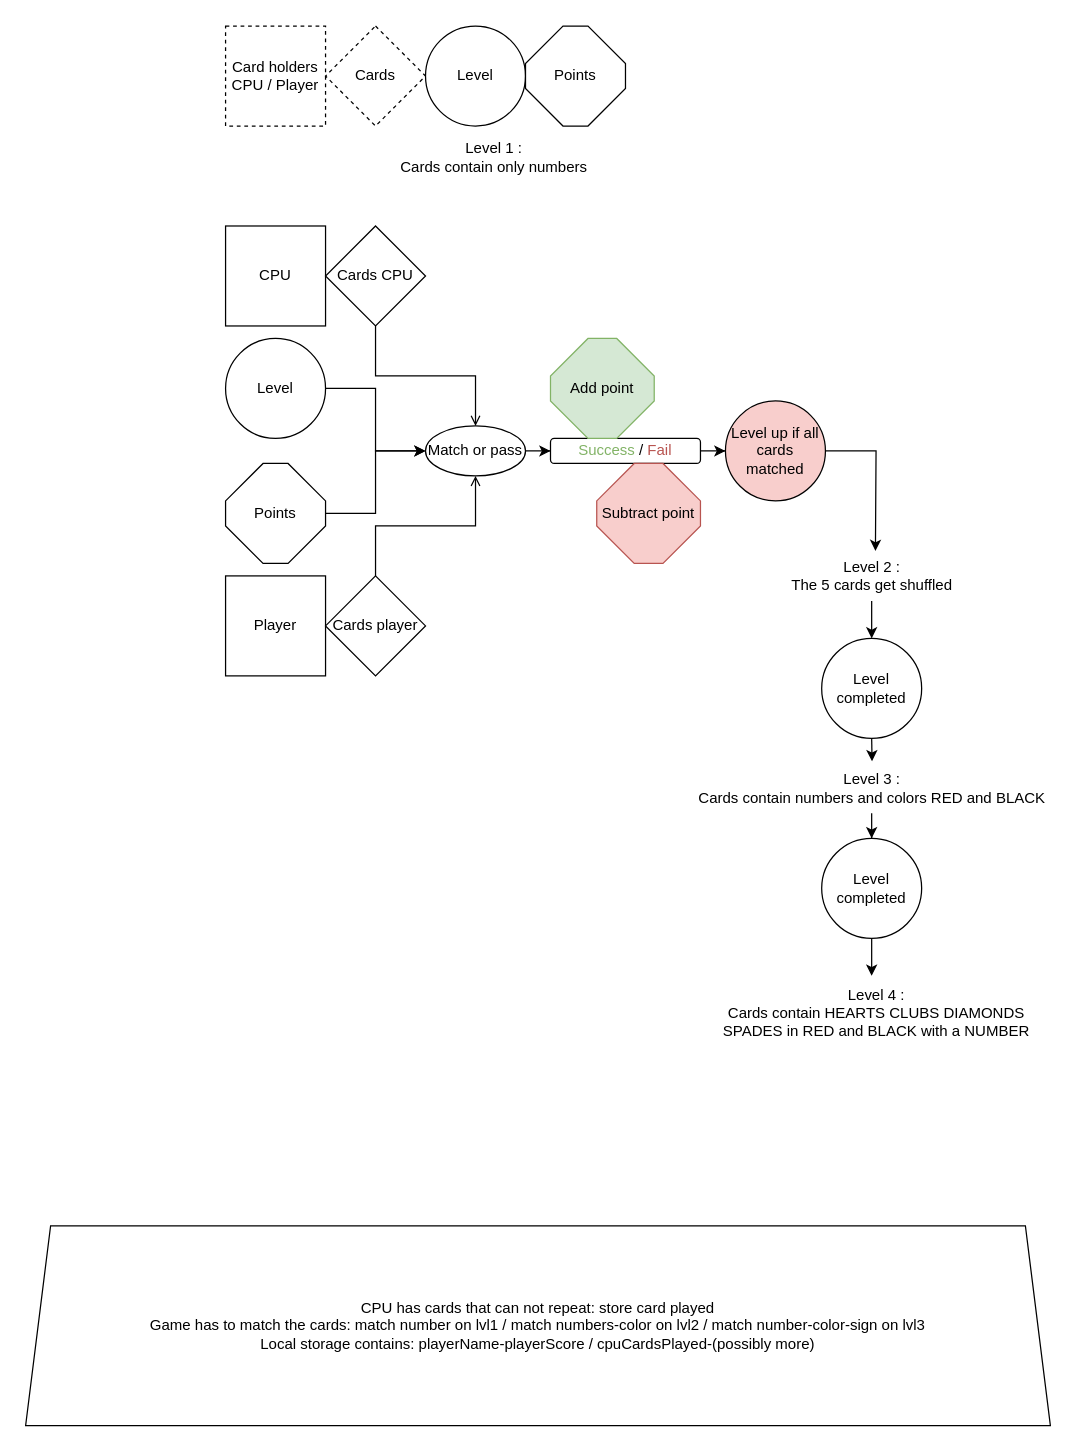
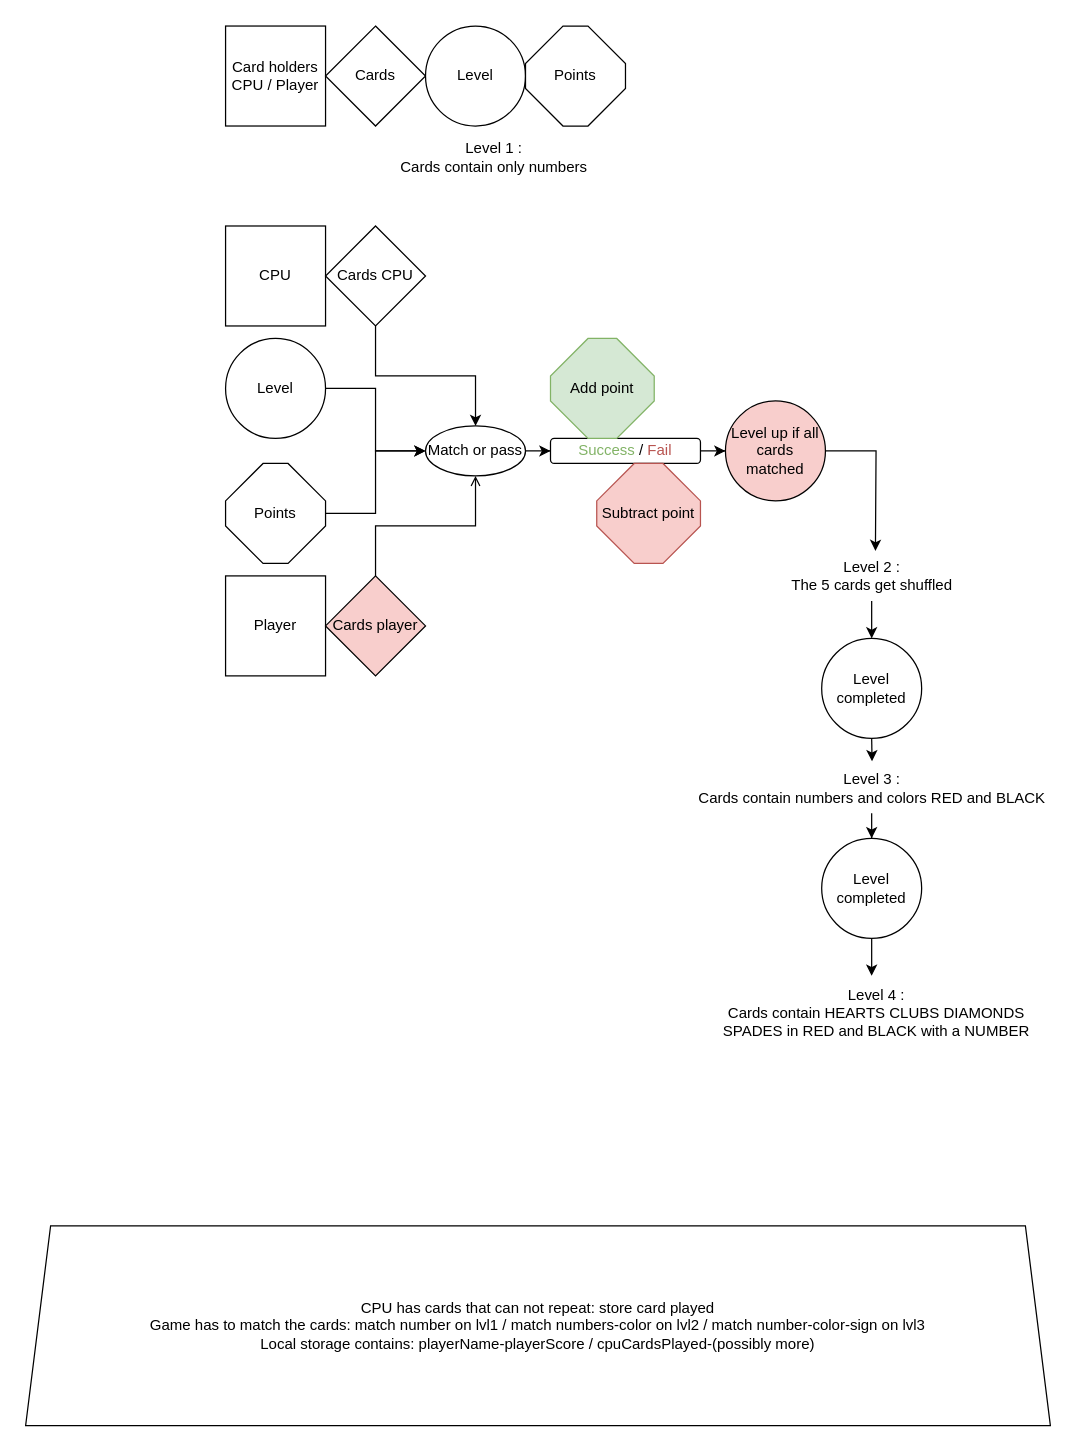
(276, 76) -> (276, 76)
(376, 76) -> (376, 76)
(476, 418) -> (476, 416)
(376, 626) -> (376, 626)
